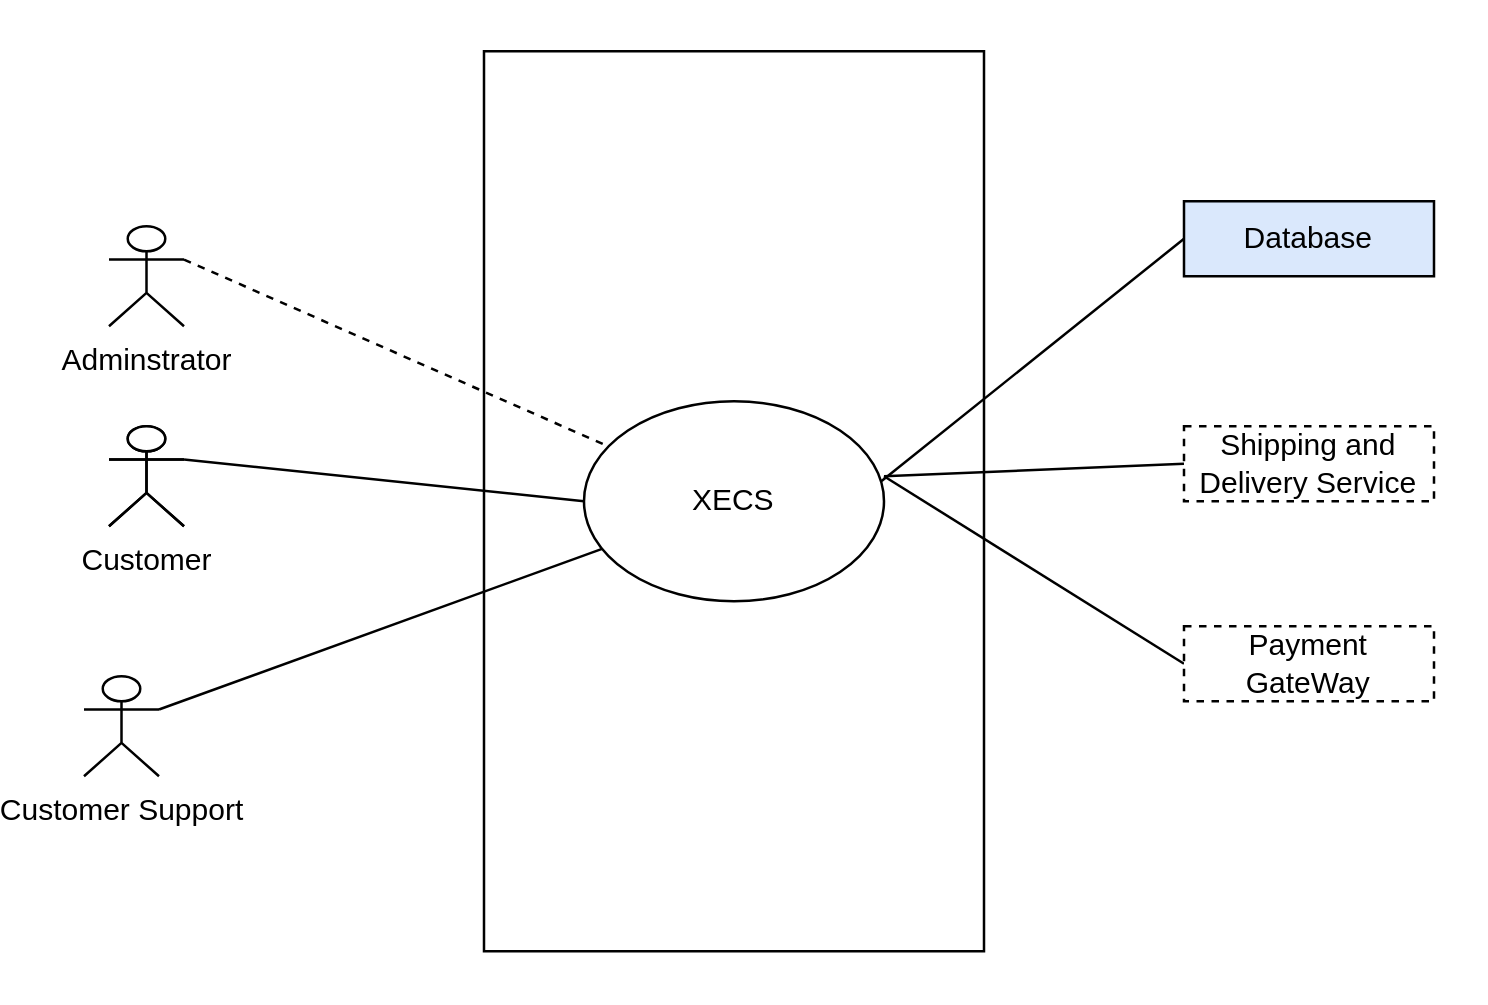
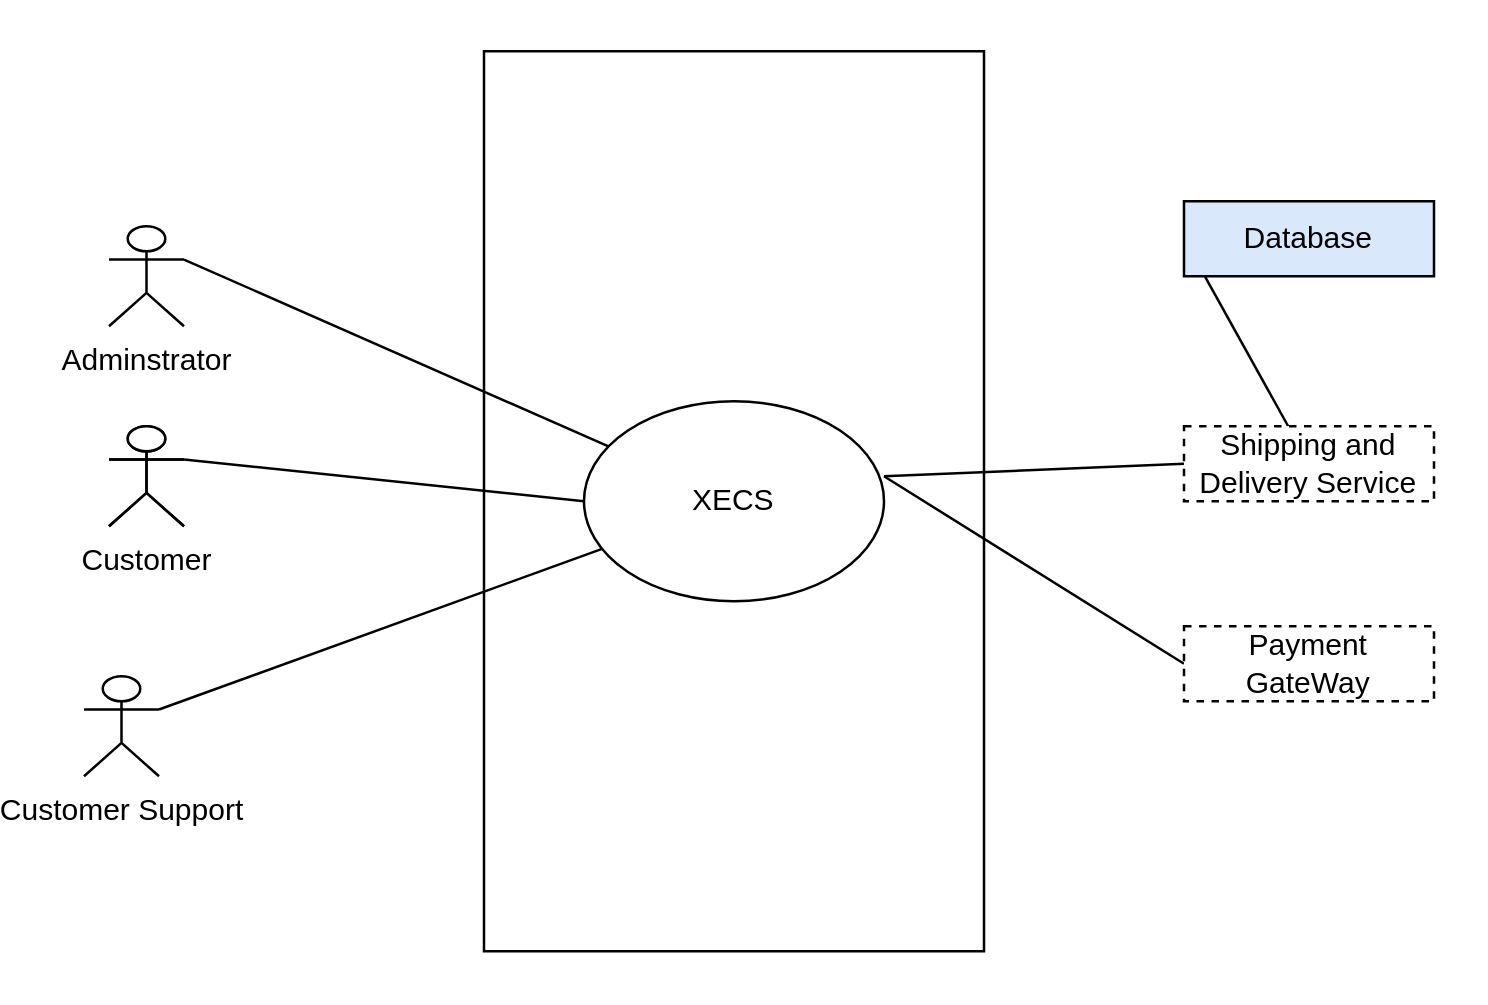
(398, 354) -> (398, 354)
(1039, 355) -> (1246, 351)
